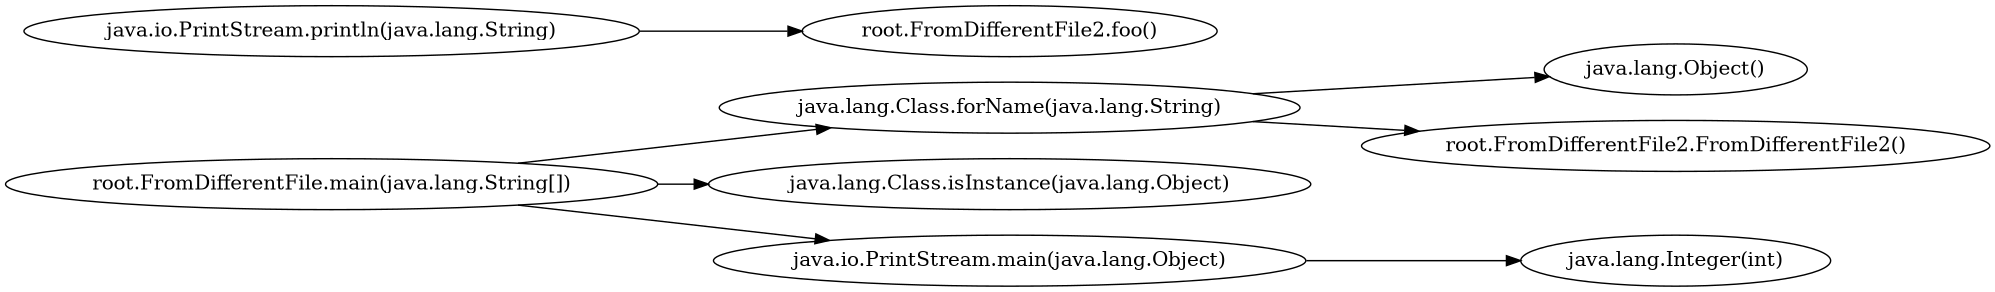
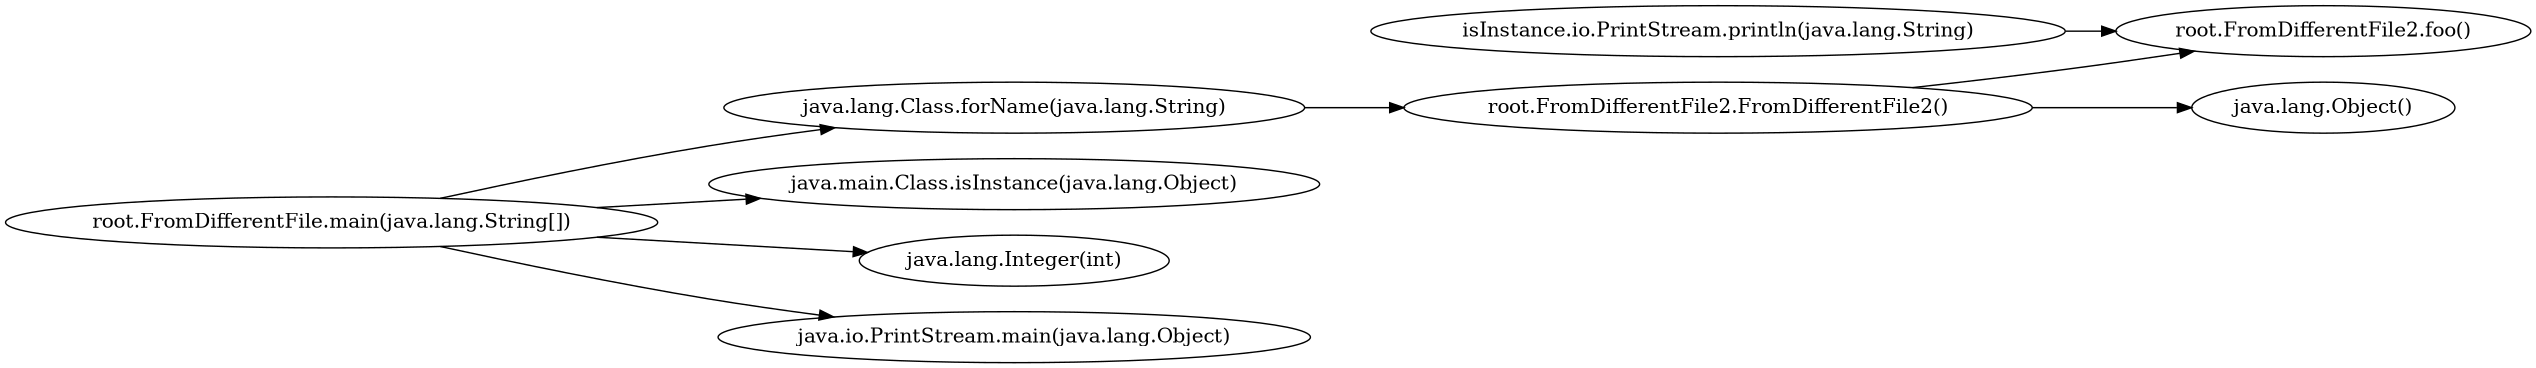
(332, 31) -> (1718, 31)
none -> (2046, 72)
(1394, 86) -> (2105, 108)
(1010, 184) -> (1014, 184)
(1406, 261) -> (725, 244)
